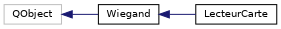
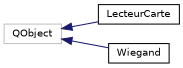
(183, 14) -> (85, 24)
